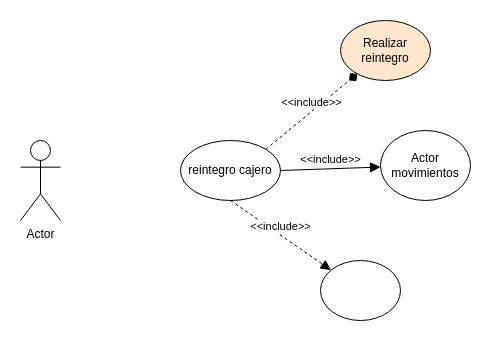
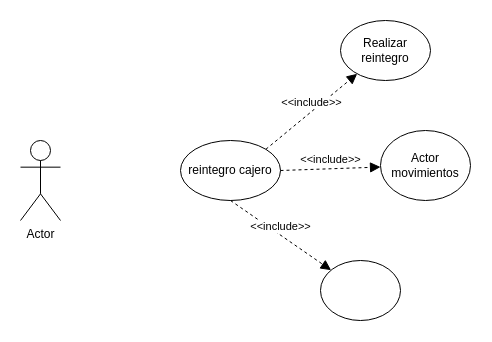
(386, 51) -> (386, 51)
(349, 81) -> (349, 81)
(326, 169) -> (326, 169)
